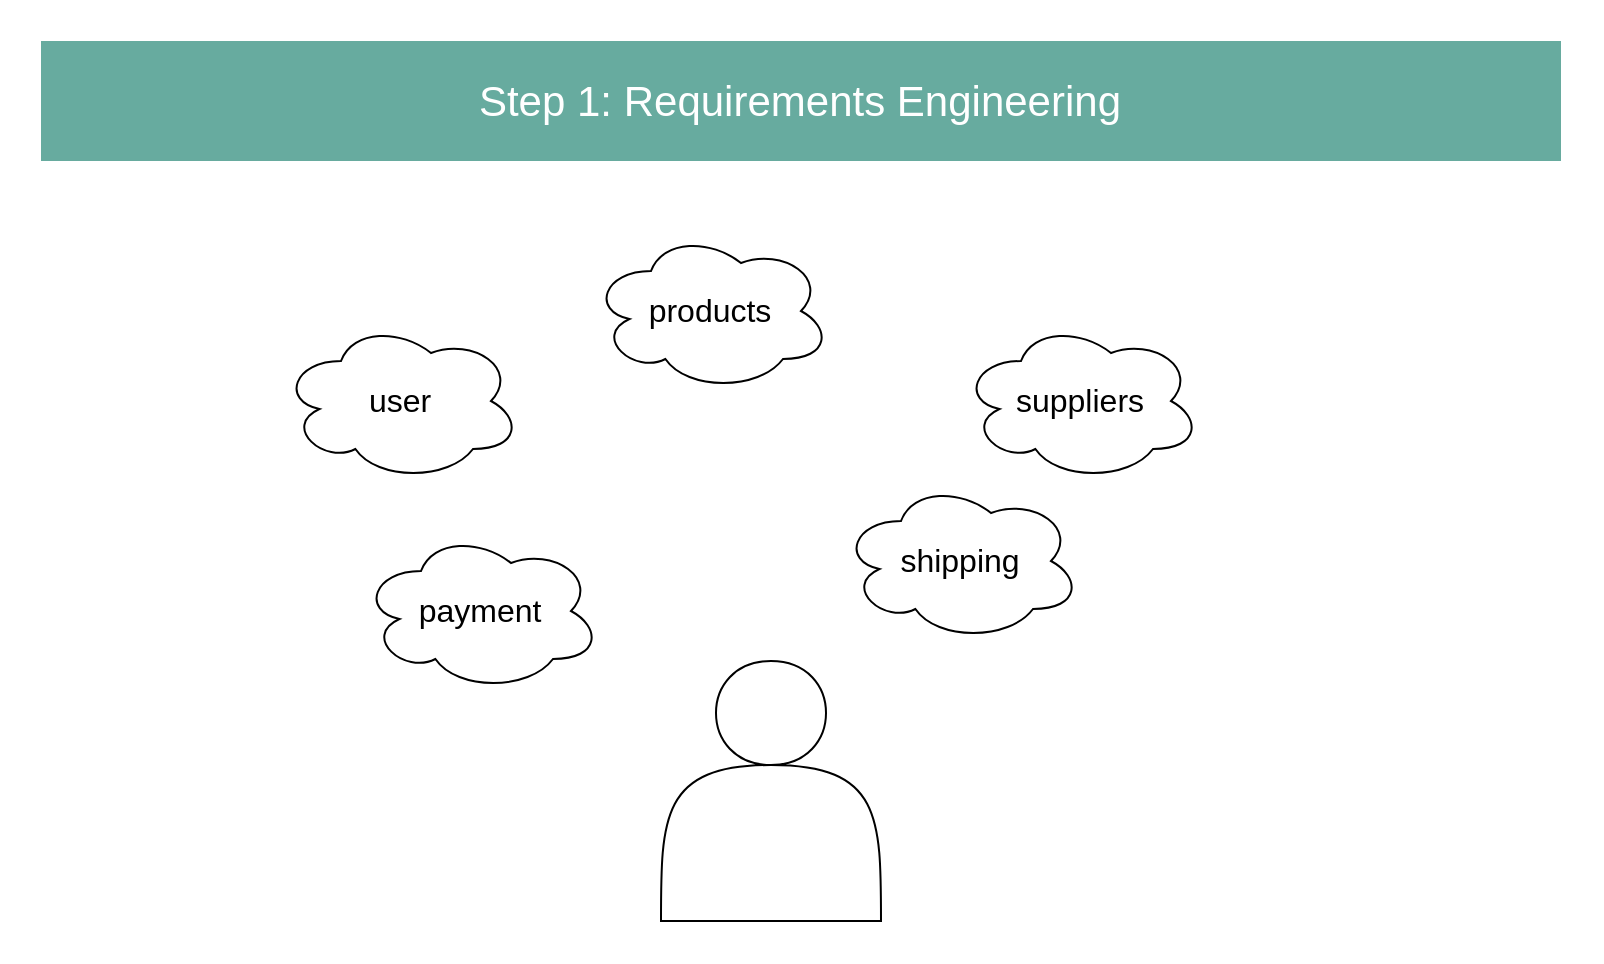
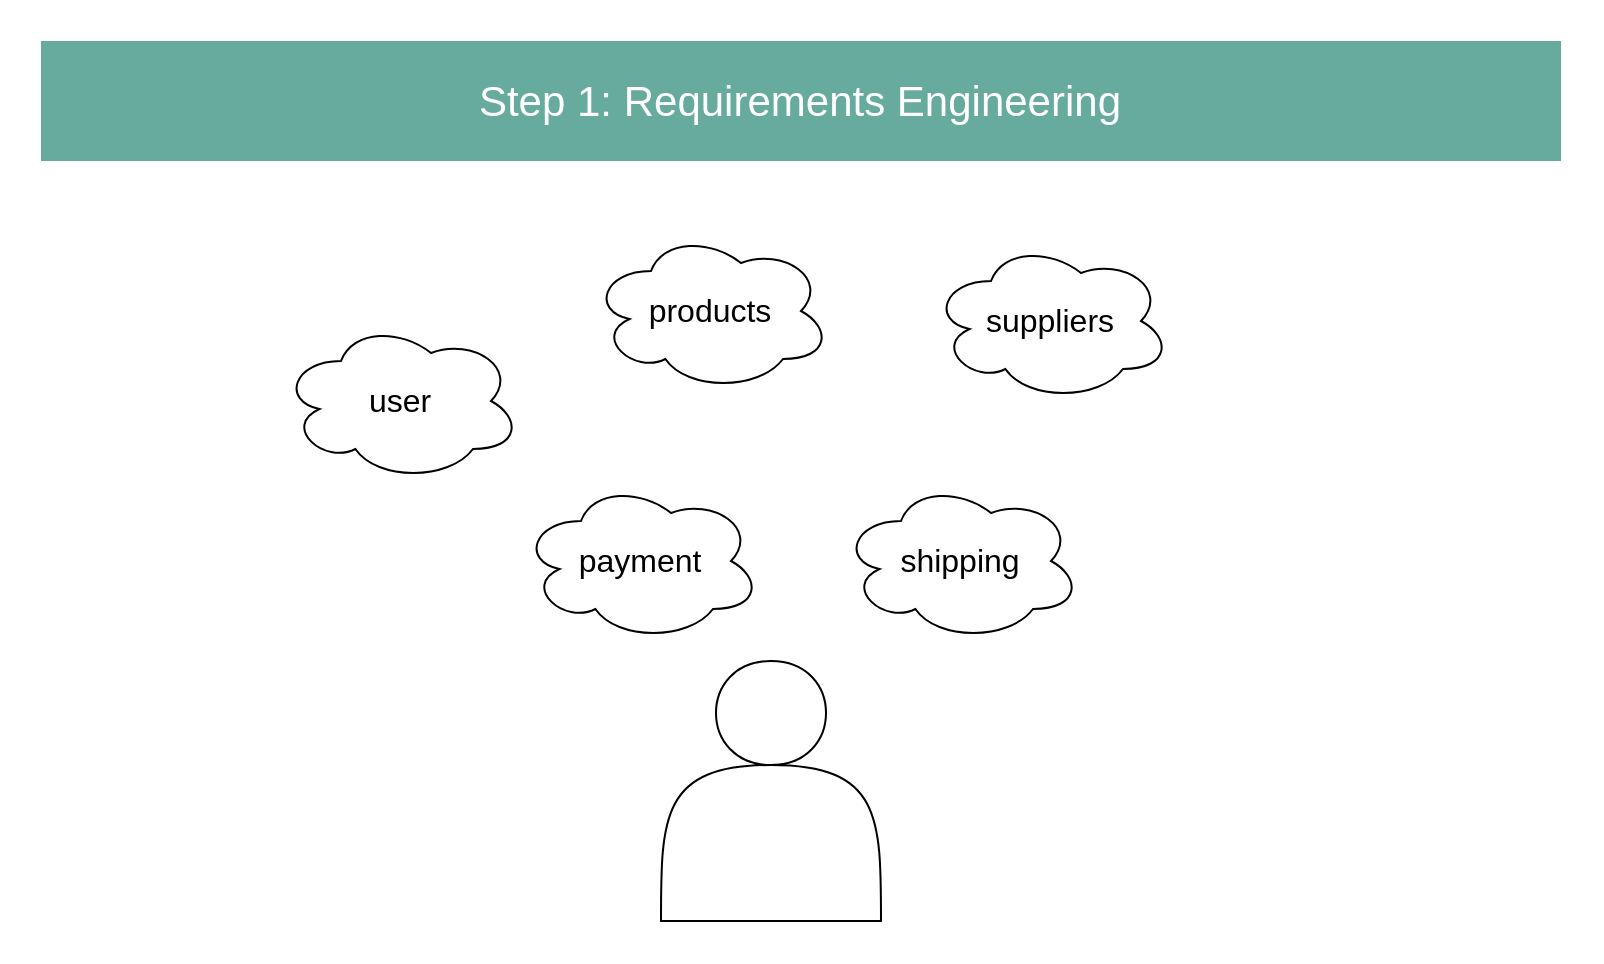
(1081, 401) -> (1051, 321)
(481, 611) -> (641, 561)
